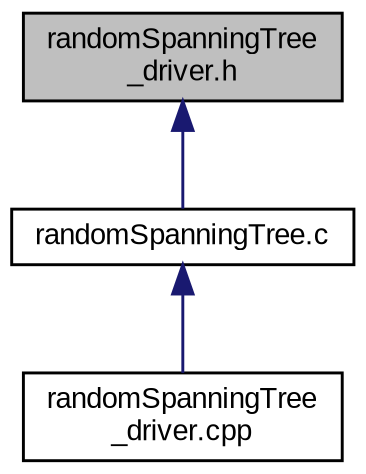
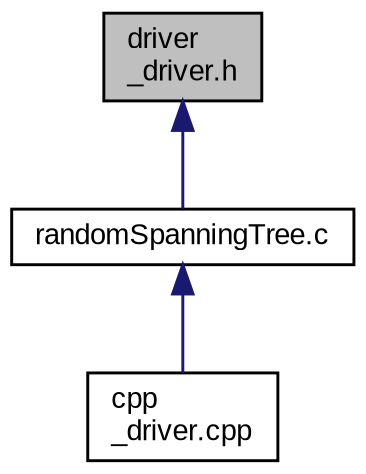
(183, 57) -> (183, 57)
(183, 417) -> (183, 417)
